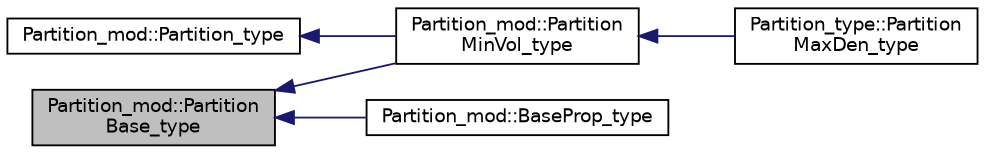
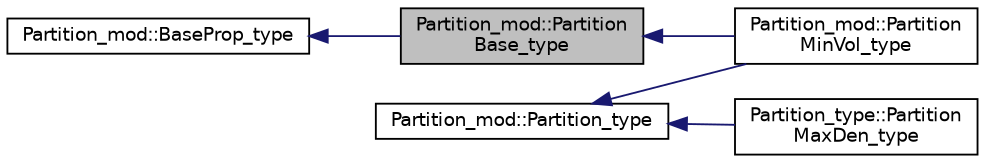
(696, 36) -> (711, 124)
(330, 118) -> (364, 36)
